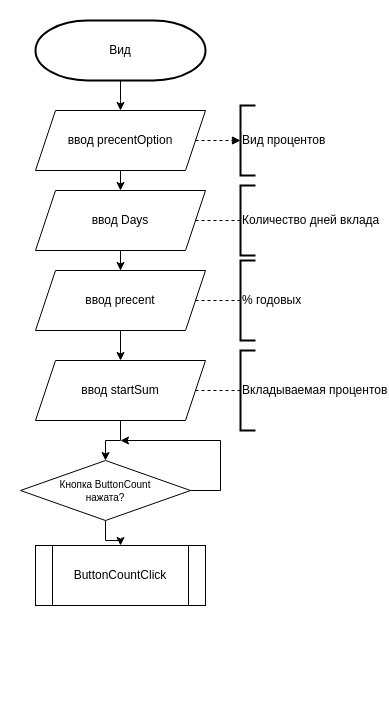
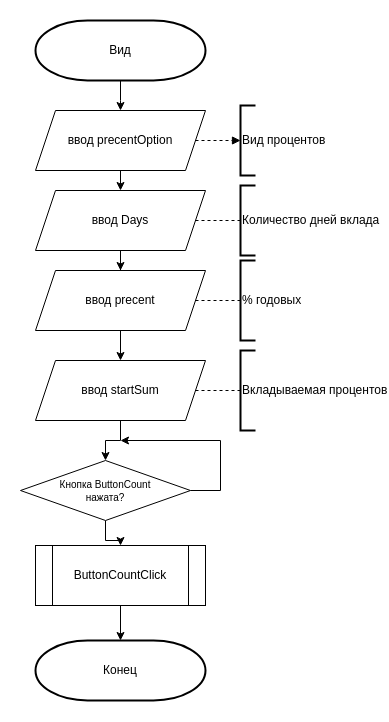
none -> (121, 625)
none -> (121, 671)
